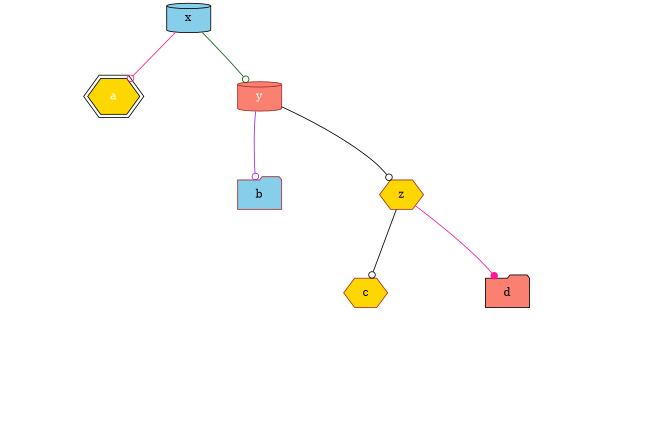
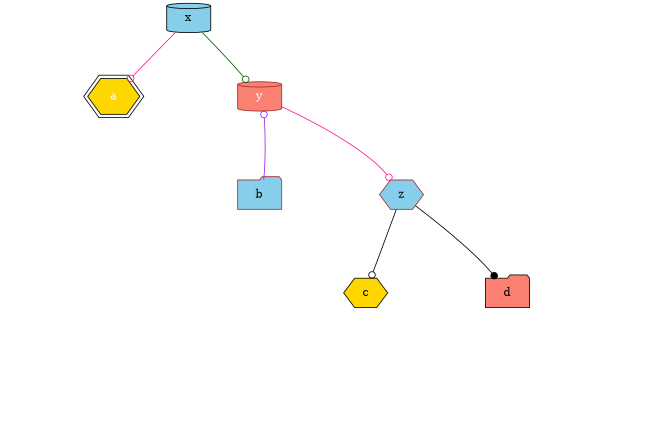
(337, 136) -> (337, 136)
(254, 142) -> (265, 149)
(402, 195) -> (402, 195)
(455, 238) -> (455, 238)
(366, 293) -> (366, 293)
